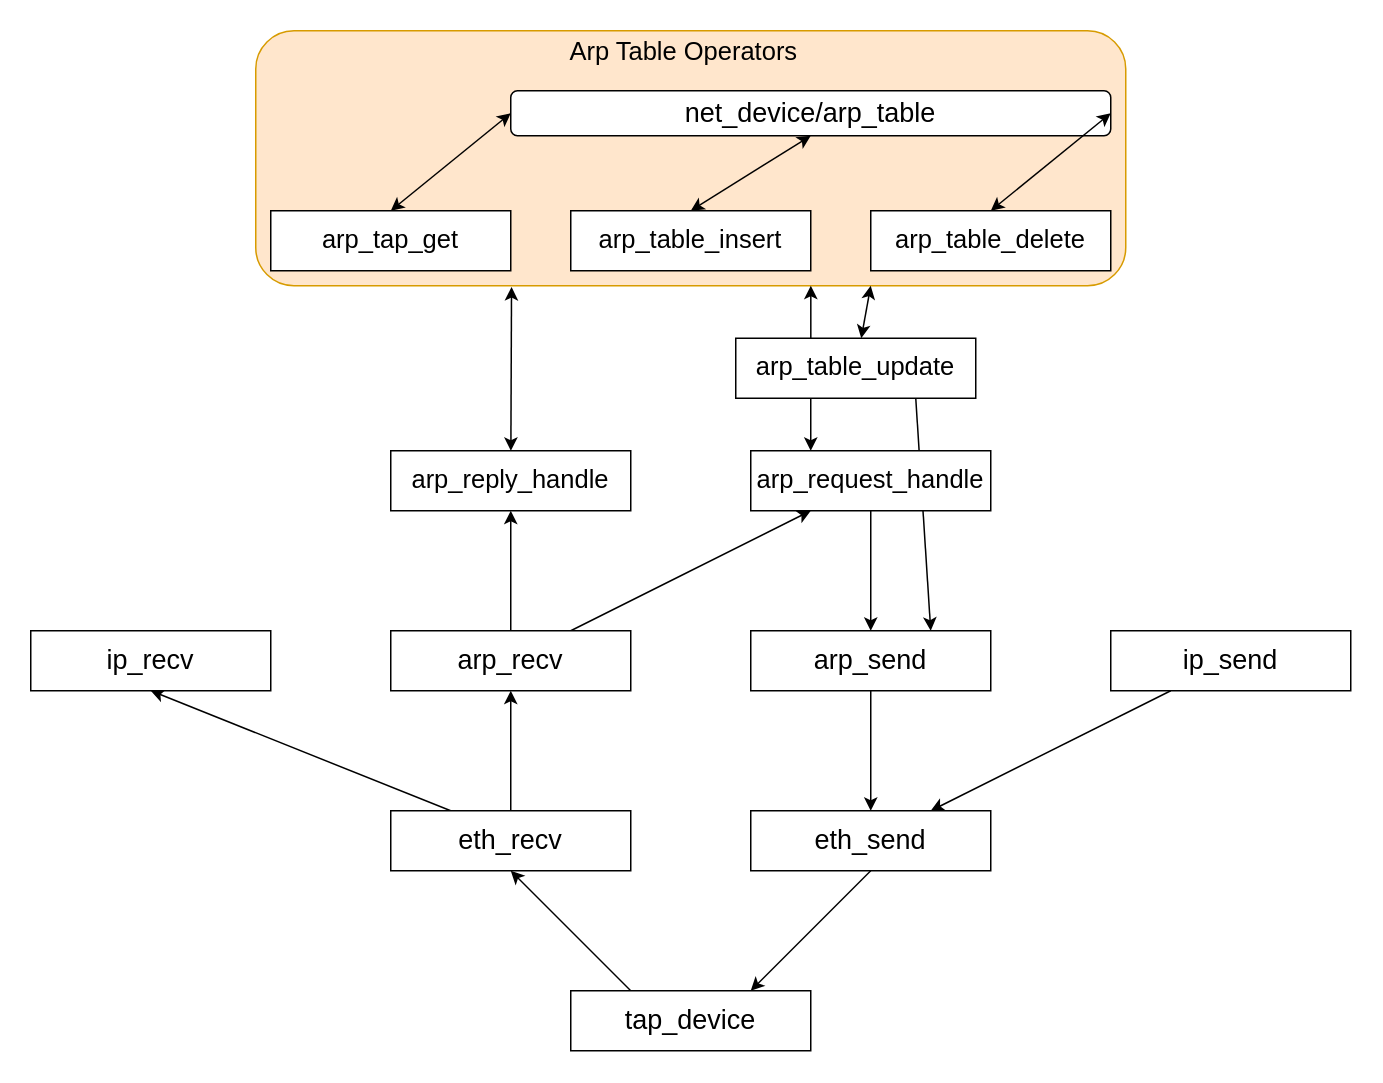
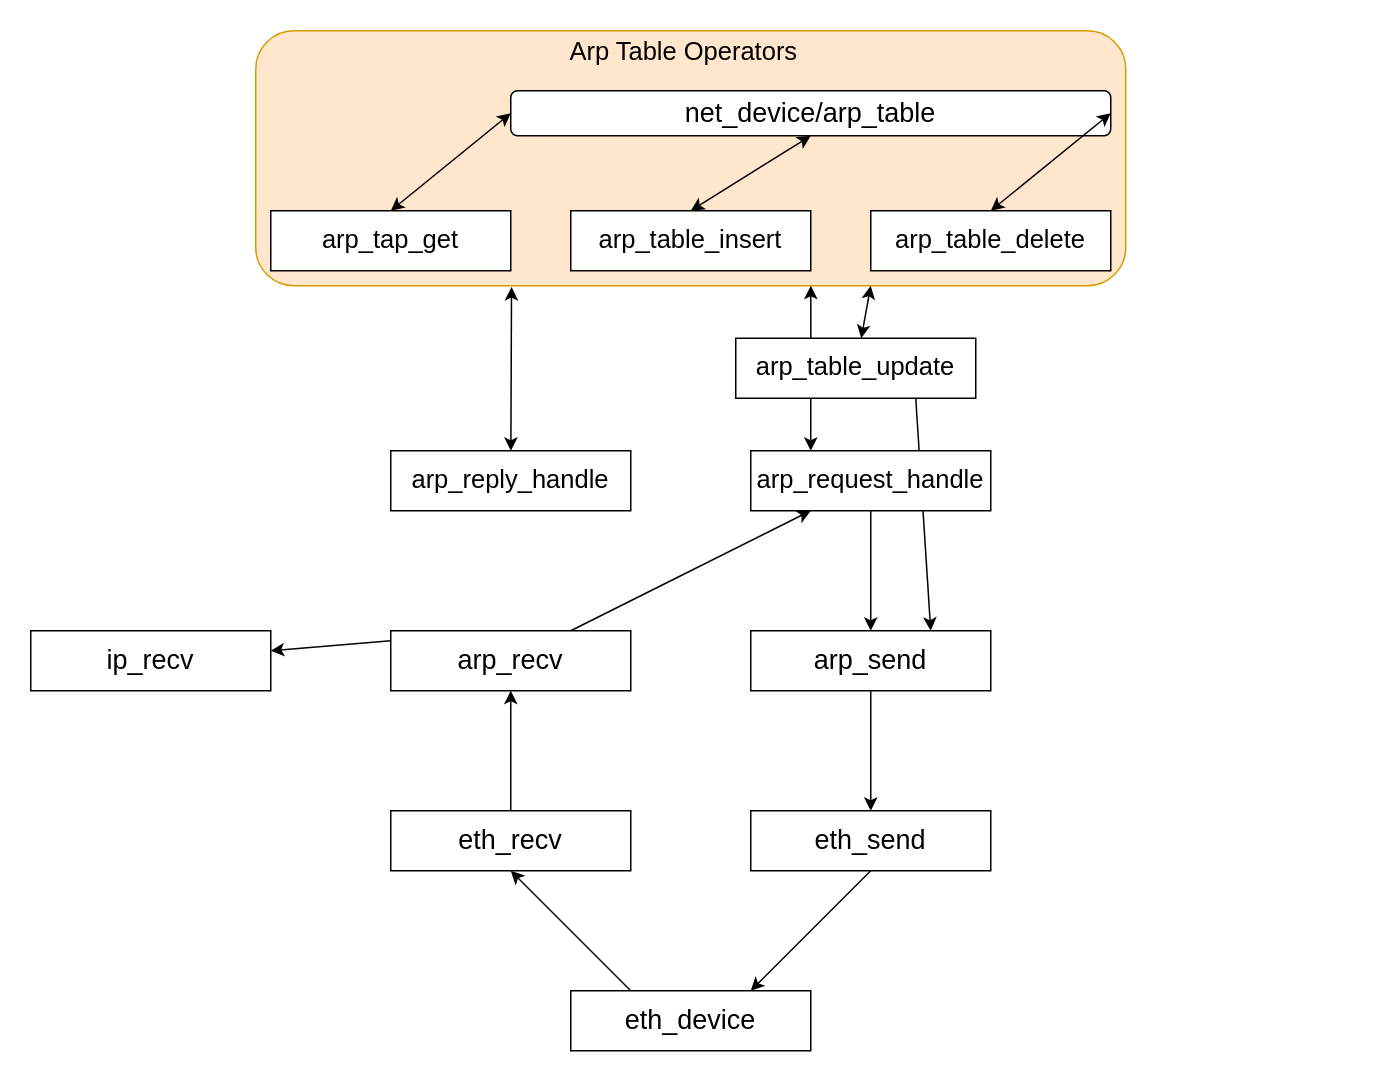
(511, 576) -> (336, 645)
(1231, 661) -> none
(1055, 749) -> none
(306, 753) -> none
(691, 1021) -> (691, 1021)
